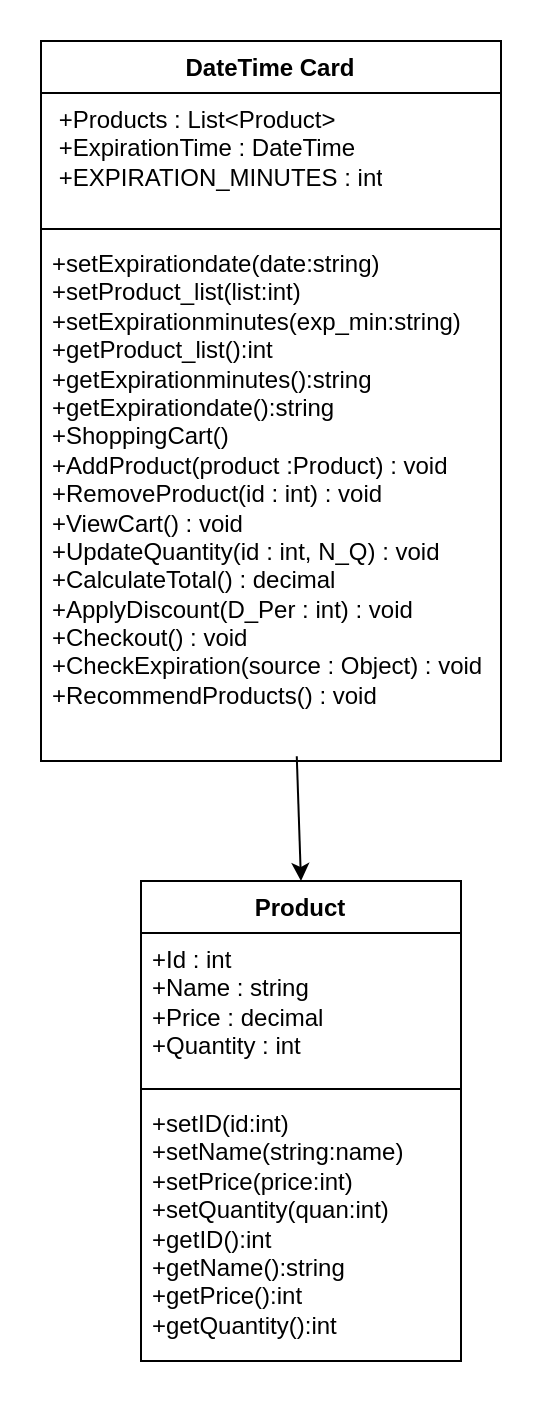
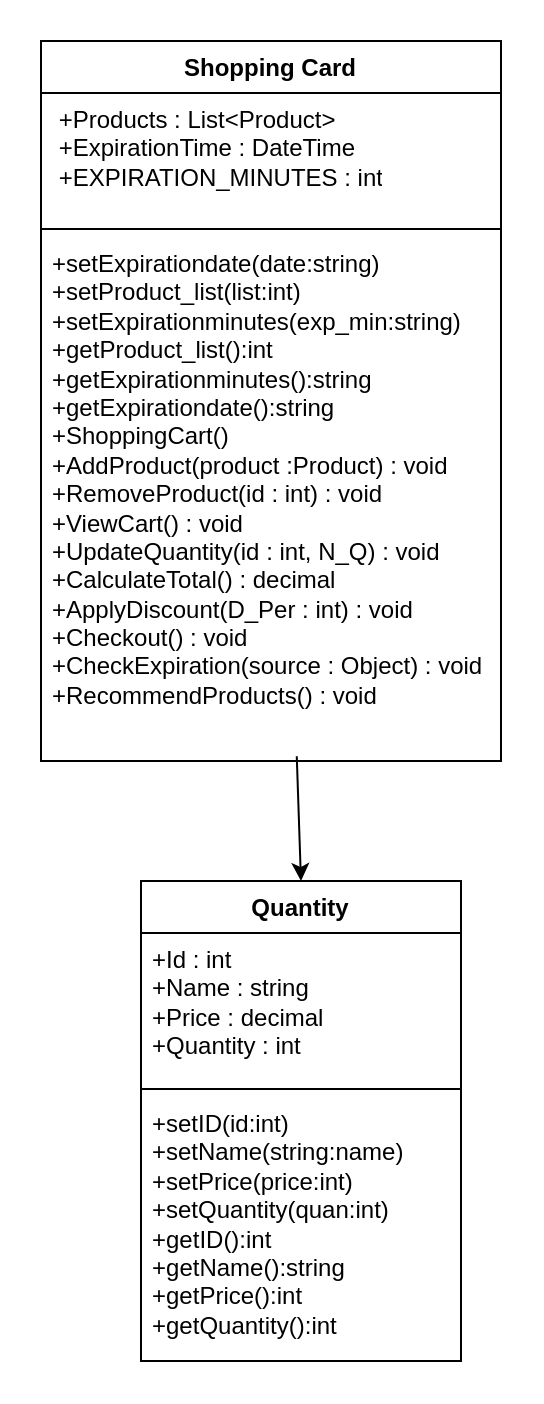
(271, 69) -> (271, 69)
(301, 909) -> (301, 909)
